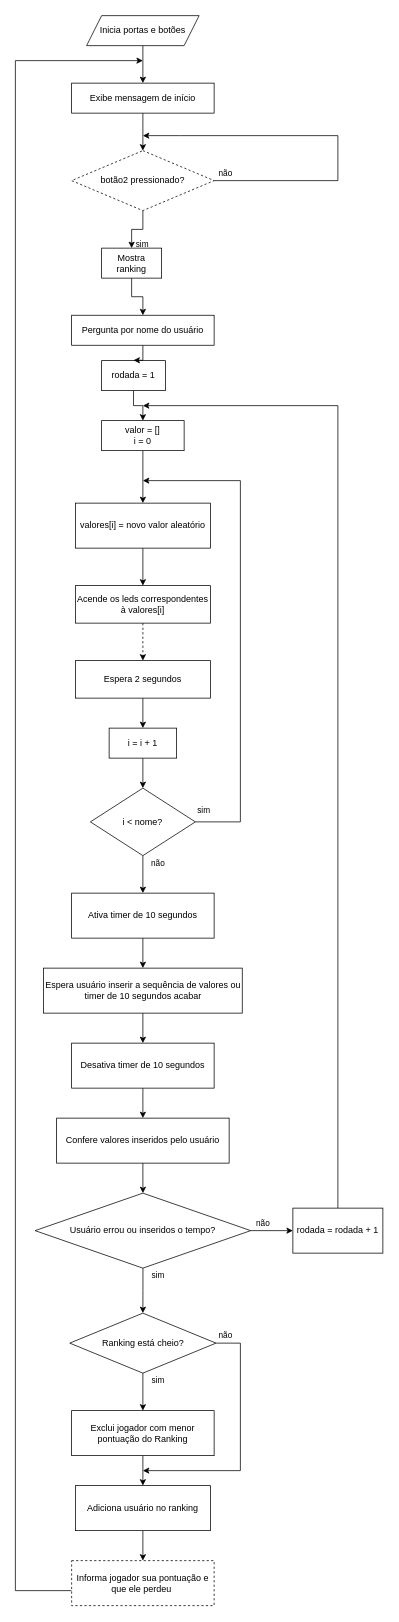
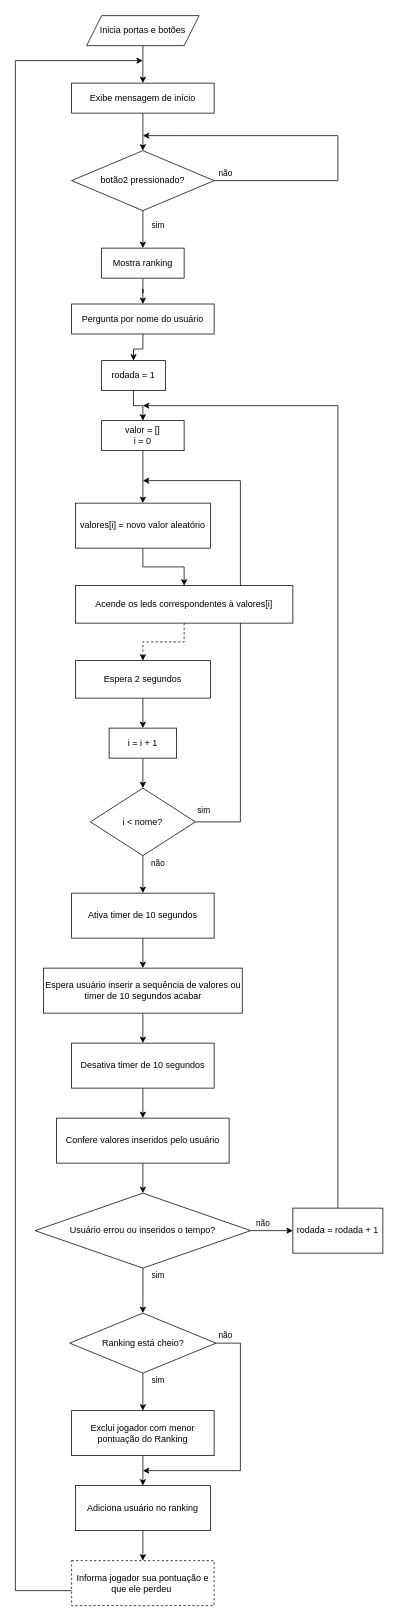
(143, 180) -> (143, 180)
(132, 263) -> (143, 263)
(143, 330) -> (143, 319)
(143, 604) -> (184, 604)
